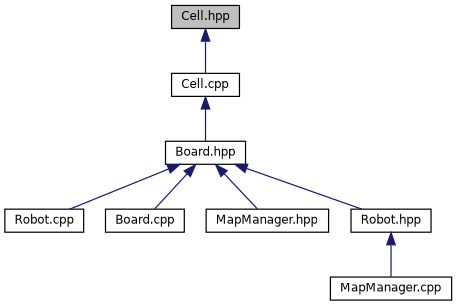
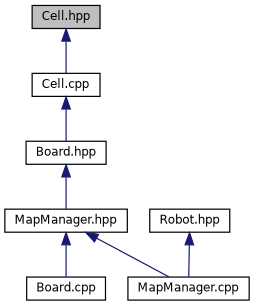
(304, 189) -> none
(171, 191) -> (66, 261)
(44, 221) -> none
none -> (133, 258)
